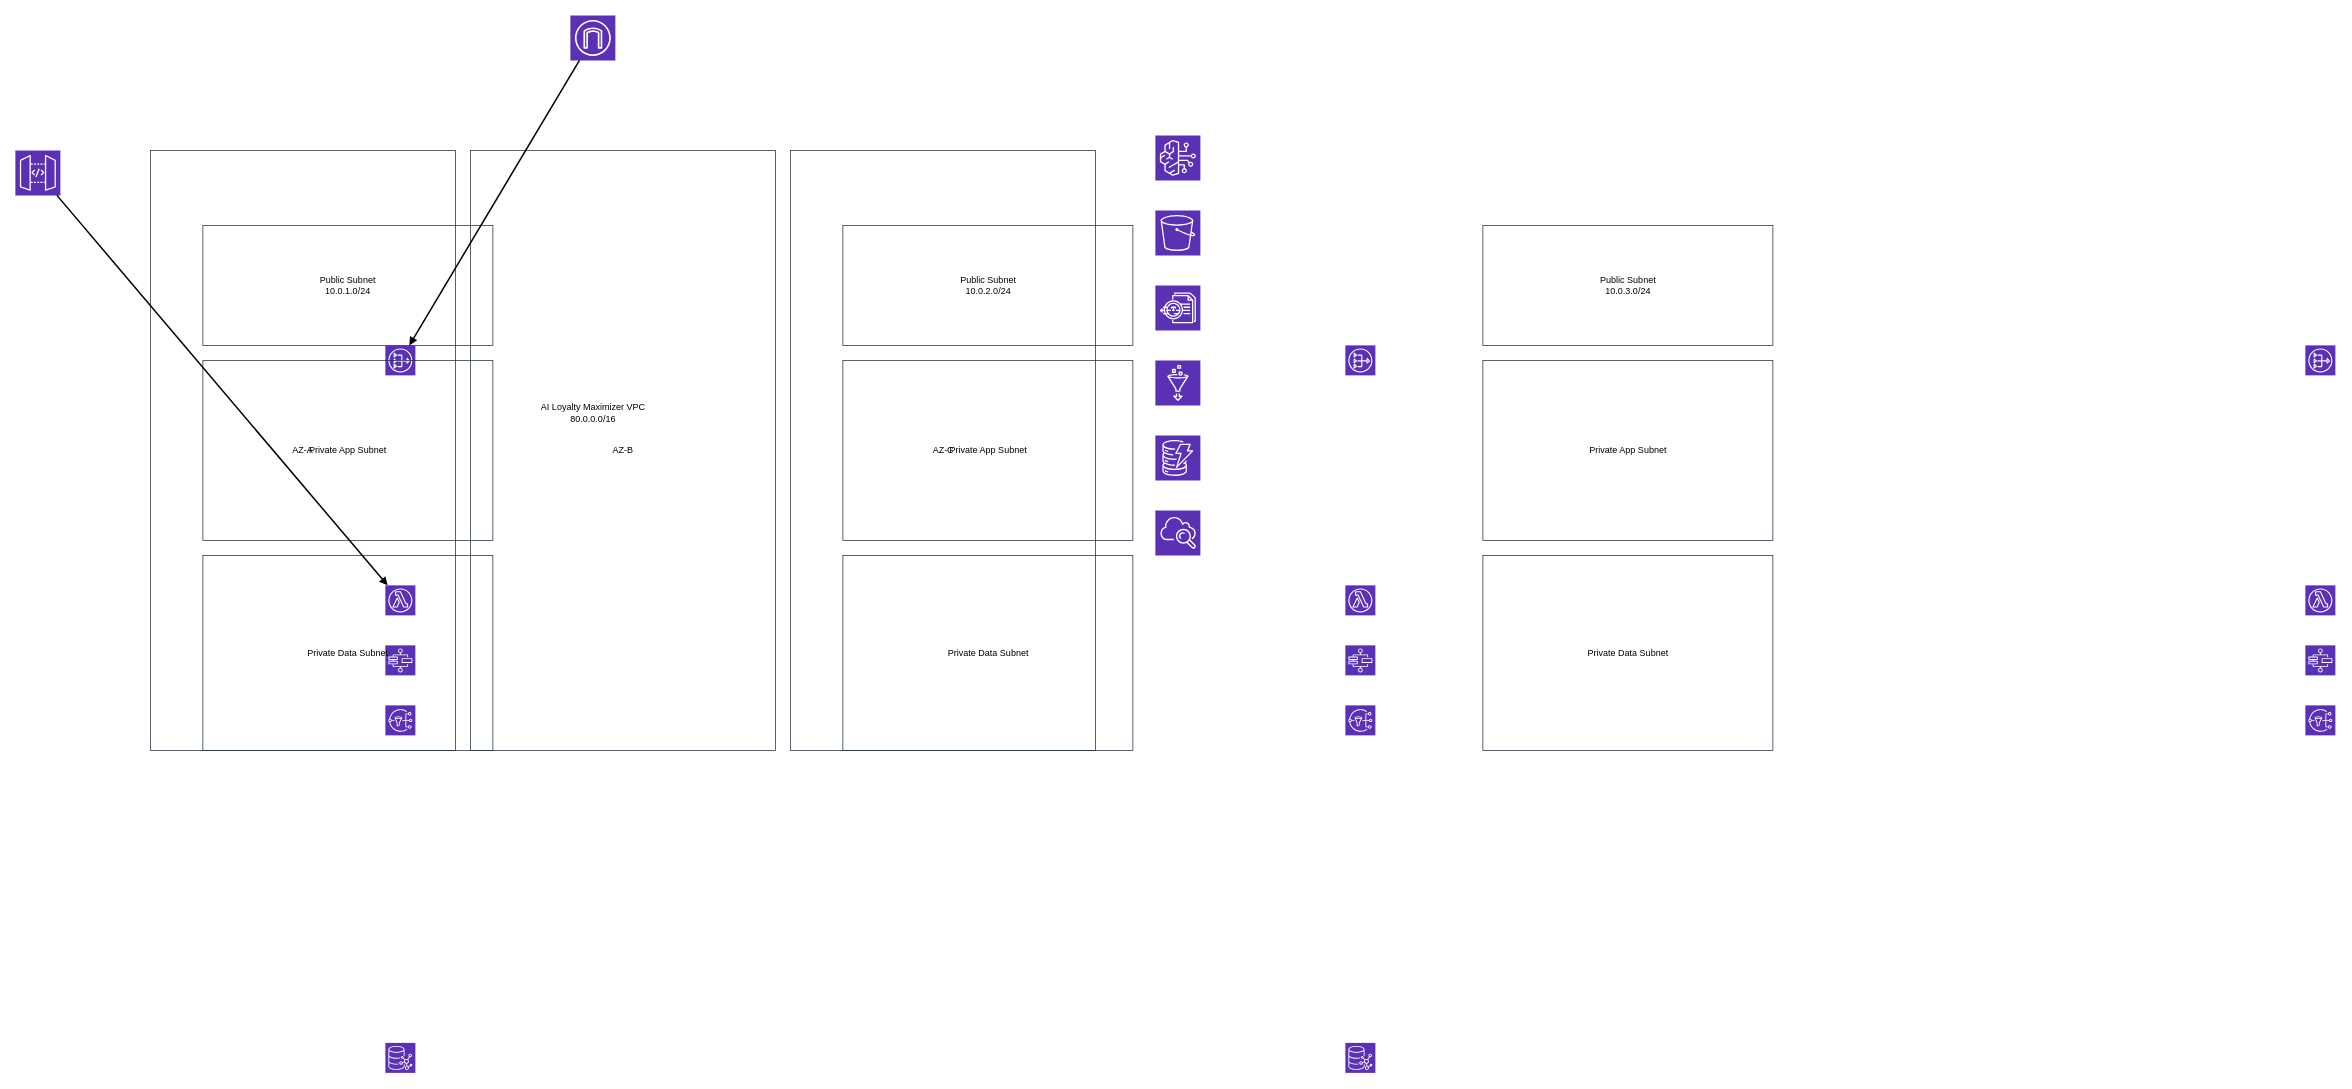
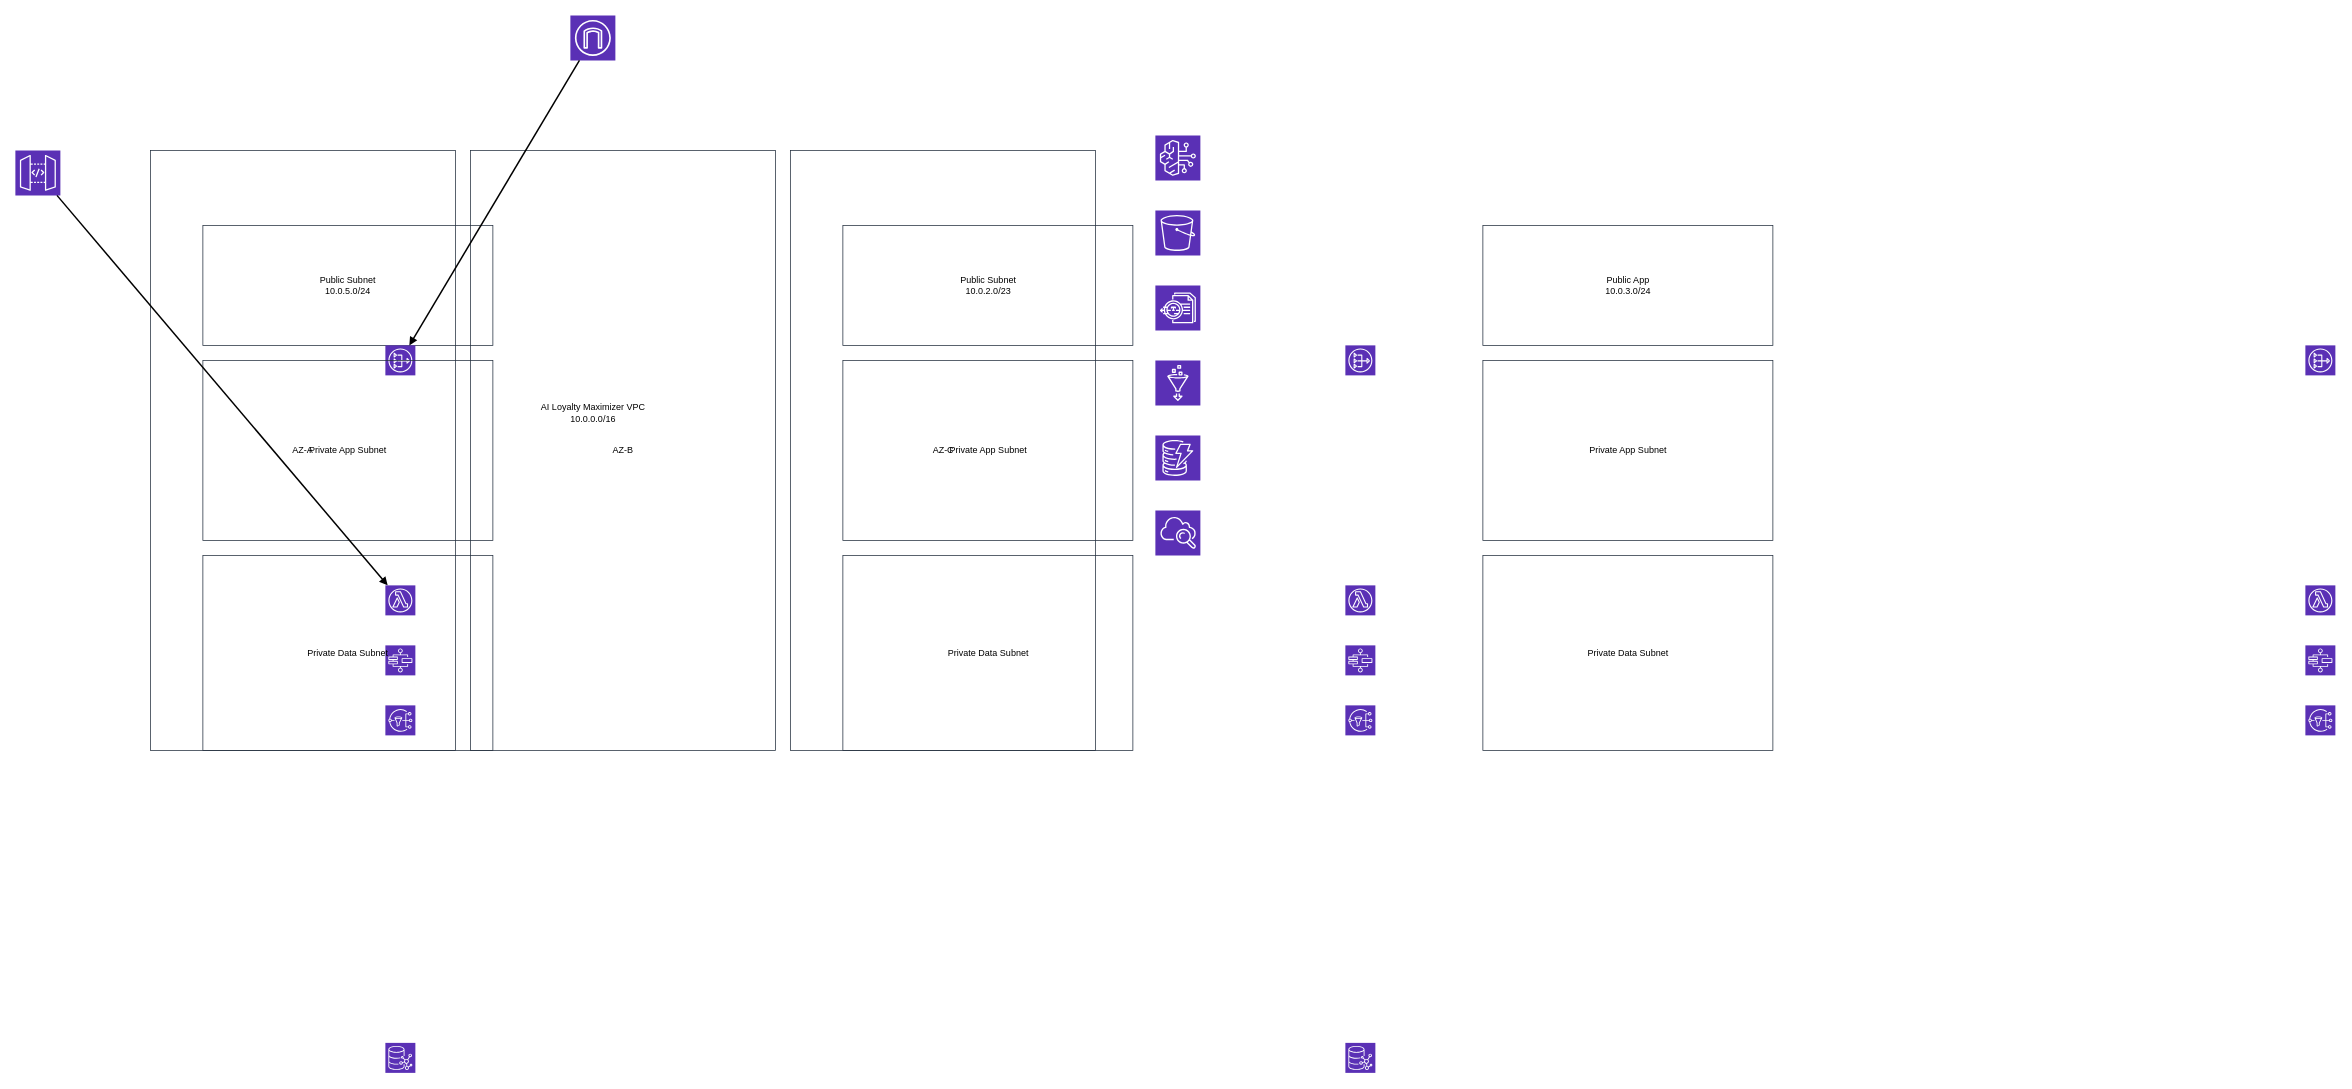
(348, 285) -> (348, 285)
(989, 285) -> (989, 285)
(1628, 285) -> (1628, 285)
(593, 413) -> (593, 413)
